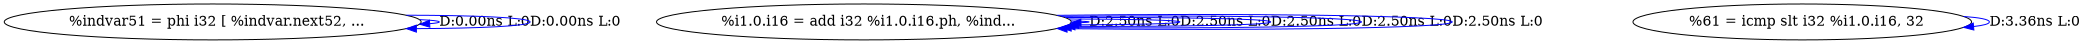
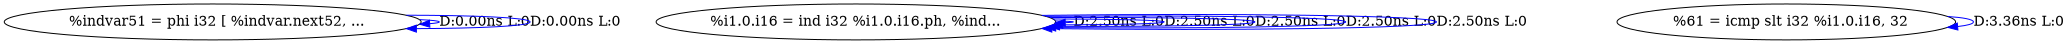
(864, 22) -> (856, 22)
